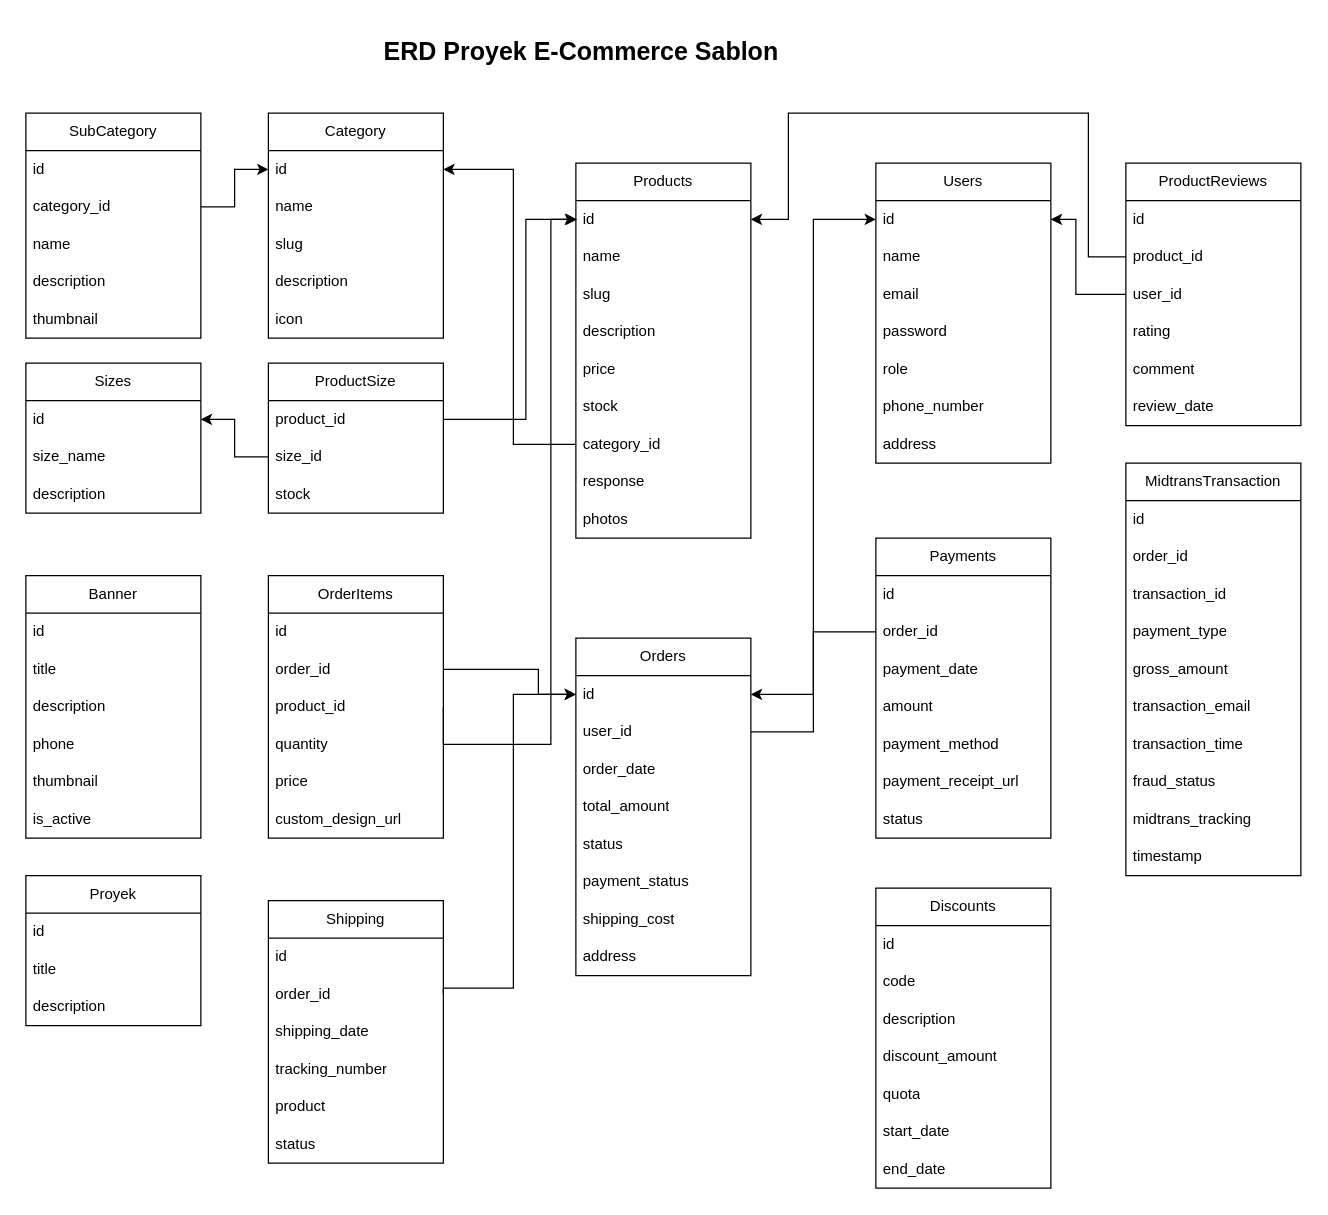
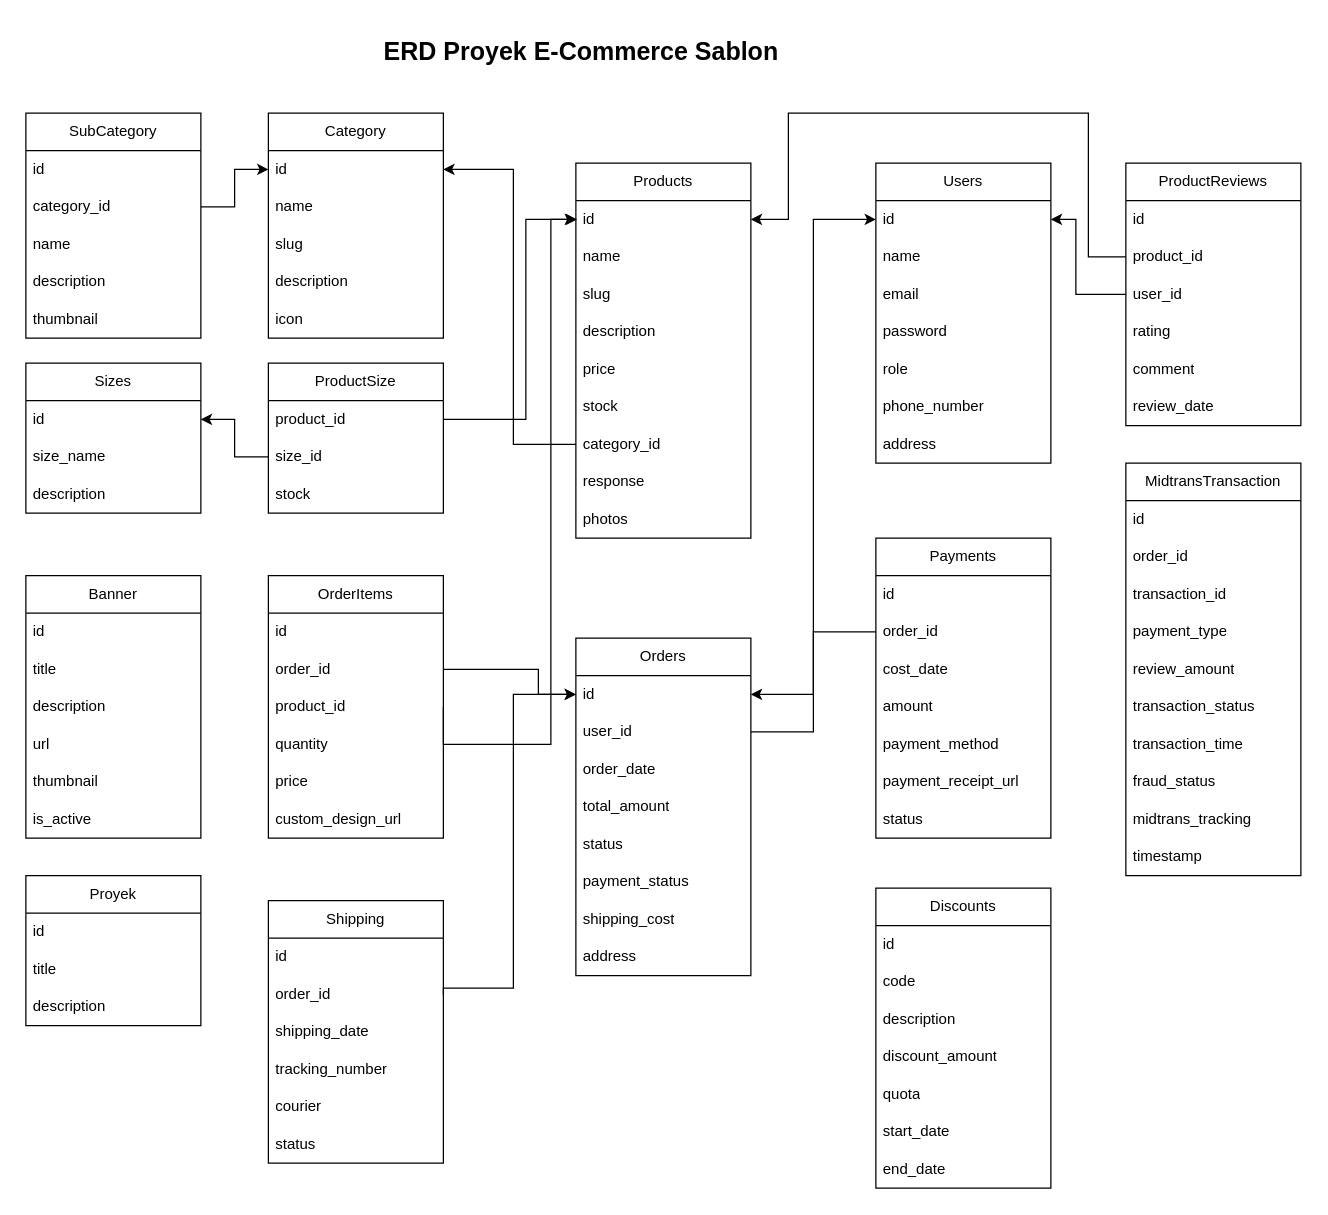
(934, 669) -> (921, 669)
(1184, 669) -> (1186, 669)
(1199, 707) -> (1207, 707)
(54, 744) -> (44, 744)
(305, 1107) -> (303, 1107)
